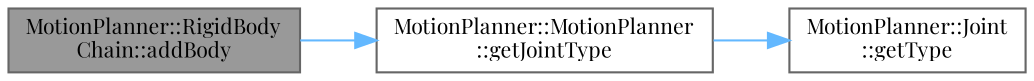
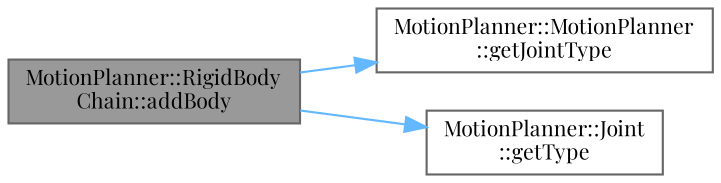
(741, 40) -> (352, 117)
